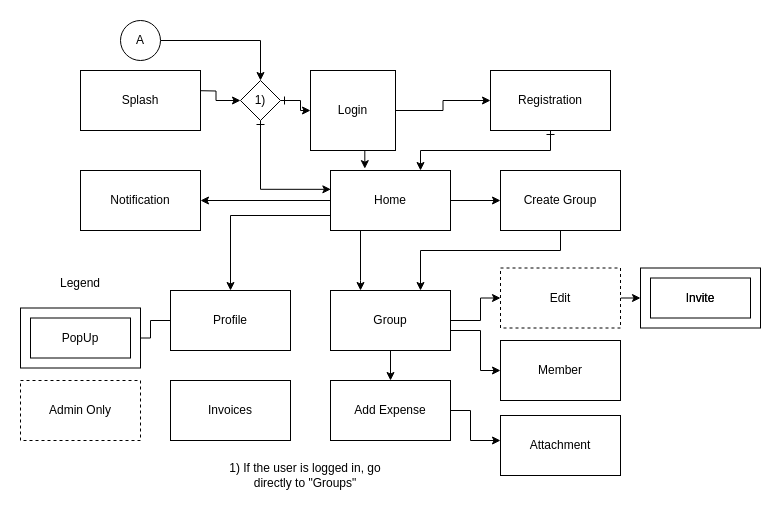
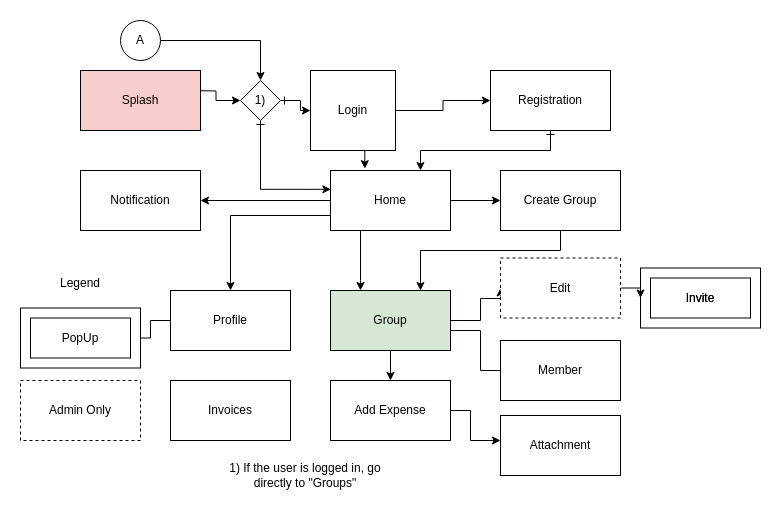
(141, 101) -> (141, 101)
(561, 298) -> (561, 288)
(391, 321) -> (391, 321)
(492, 371) -> (495, 371)
